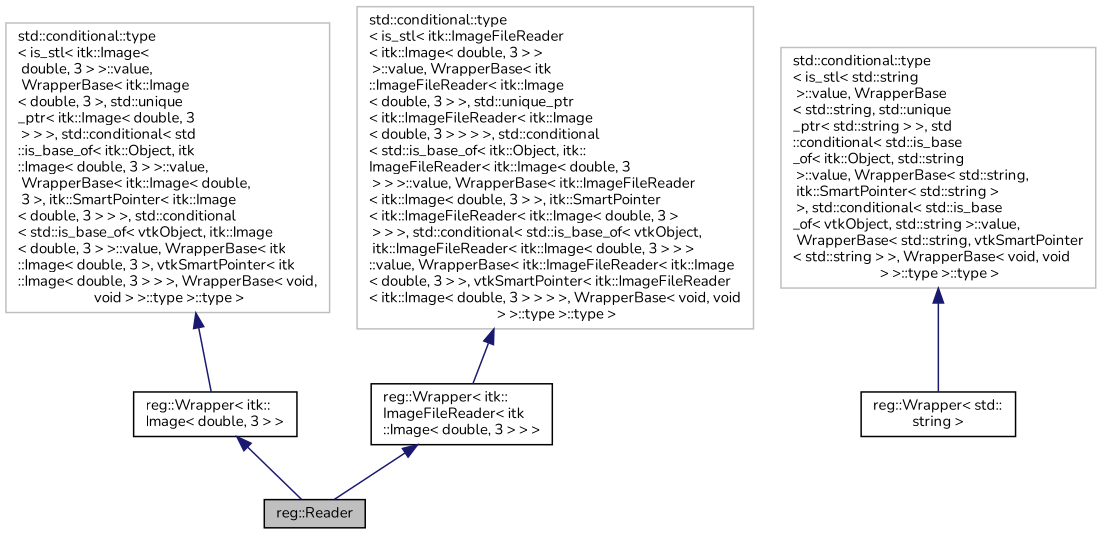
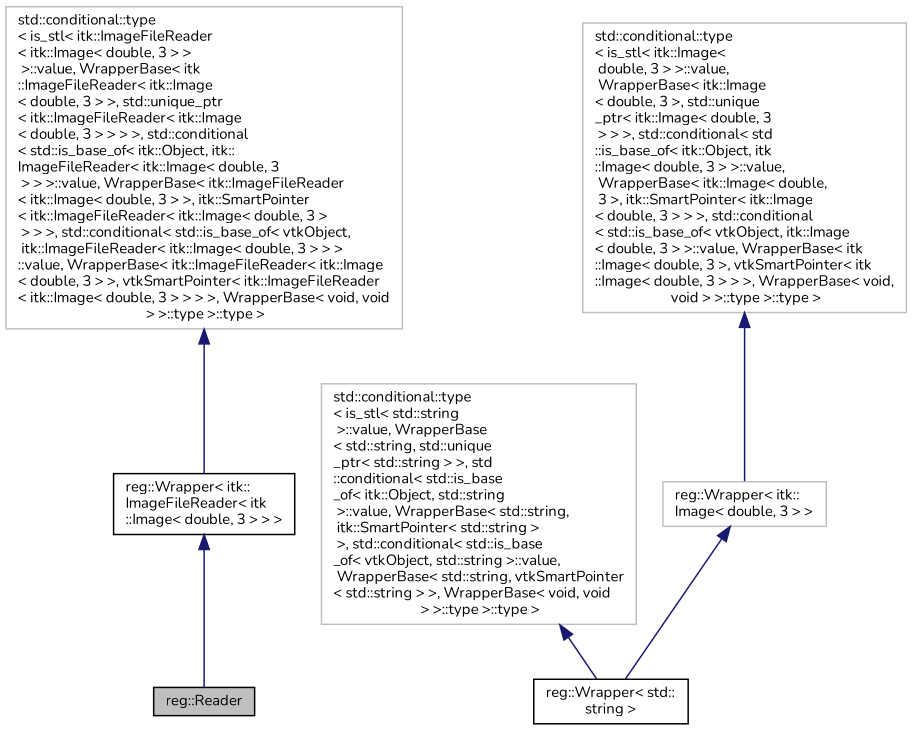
(215, 414) -> (745, 504)
(275, 473) -> (674, 609)
